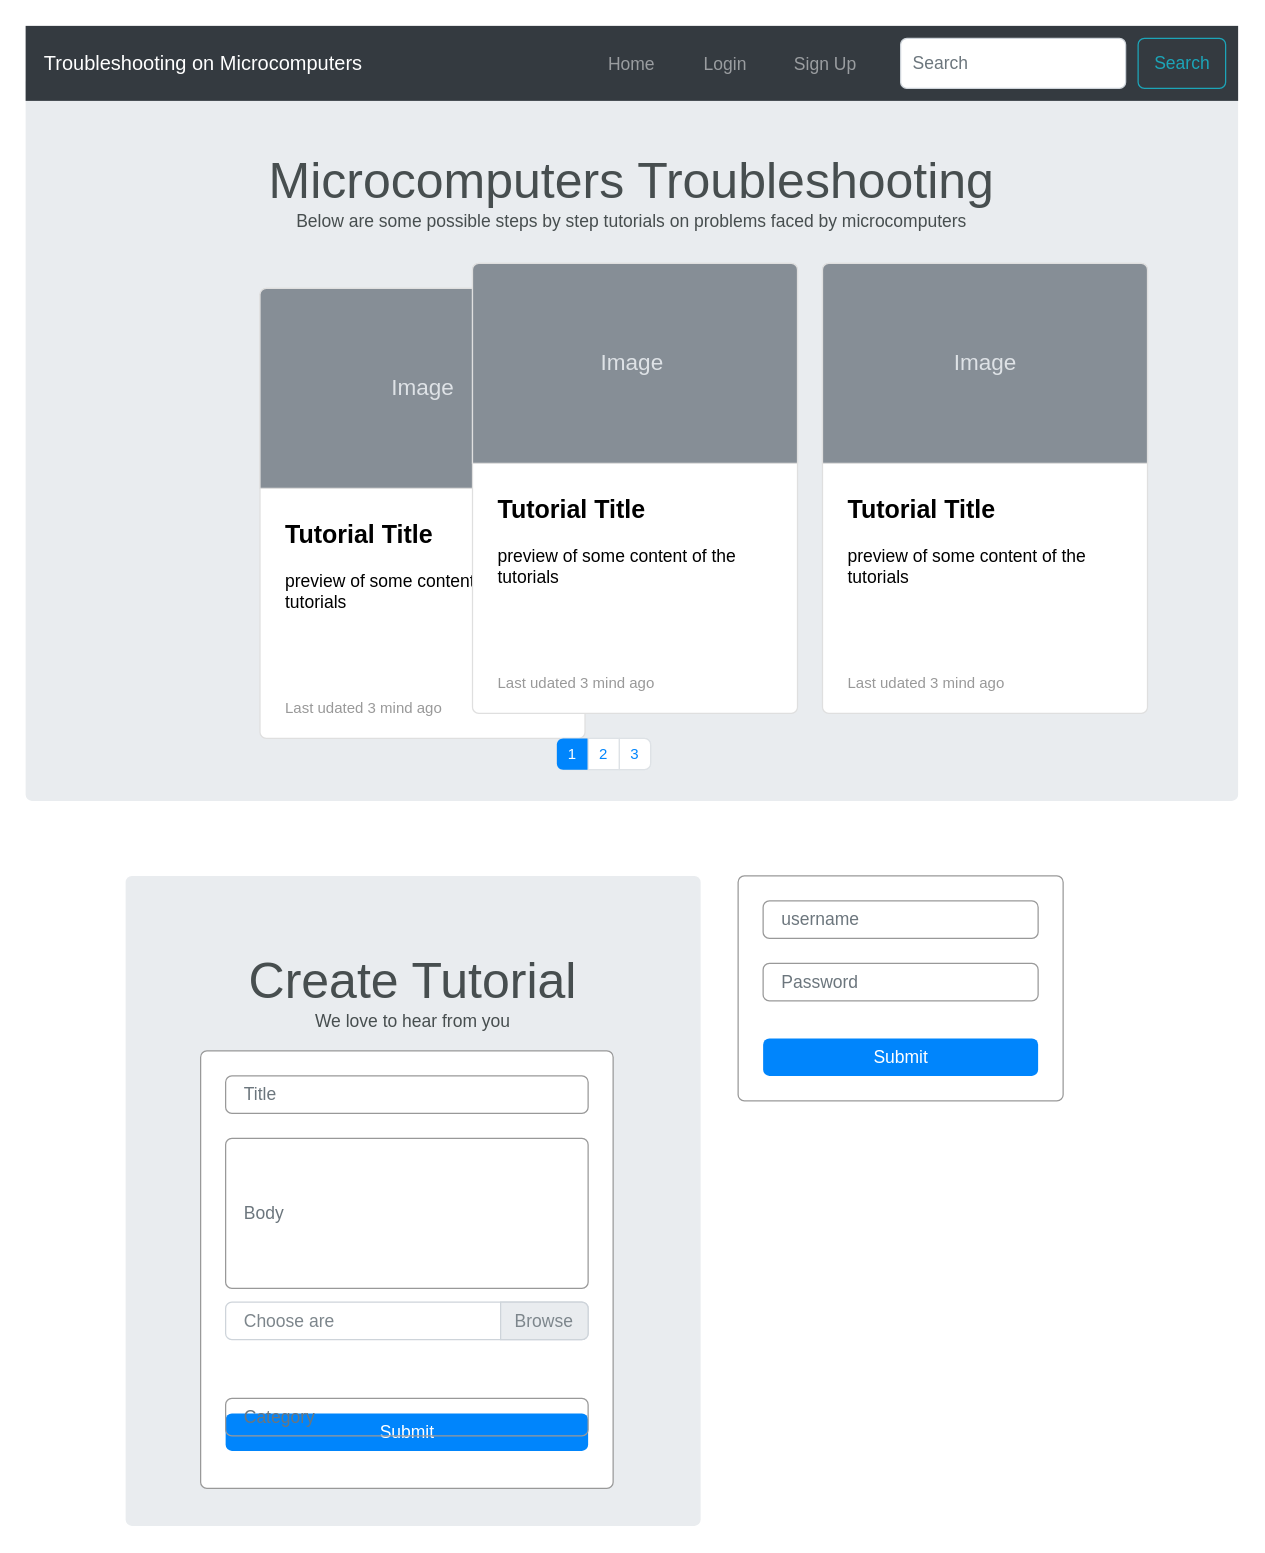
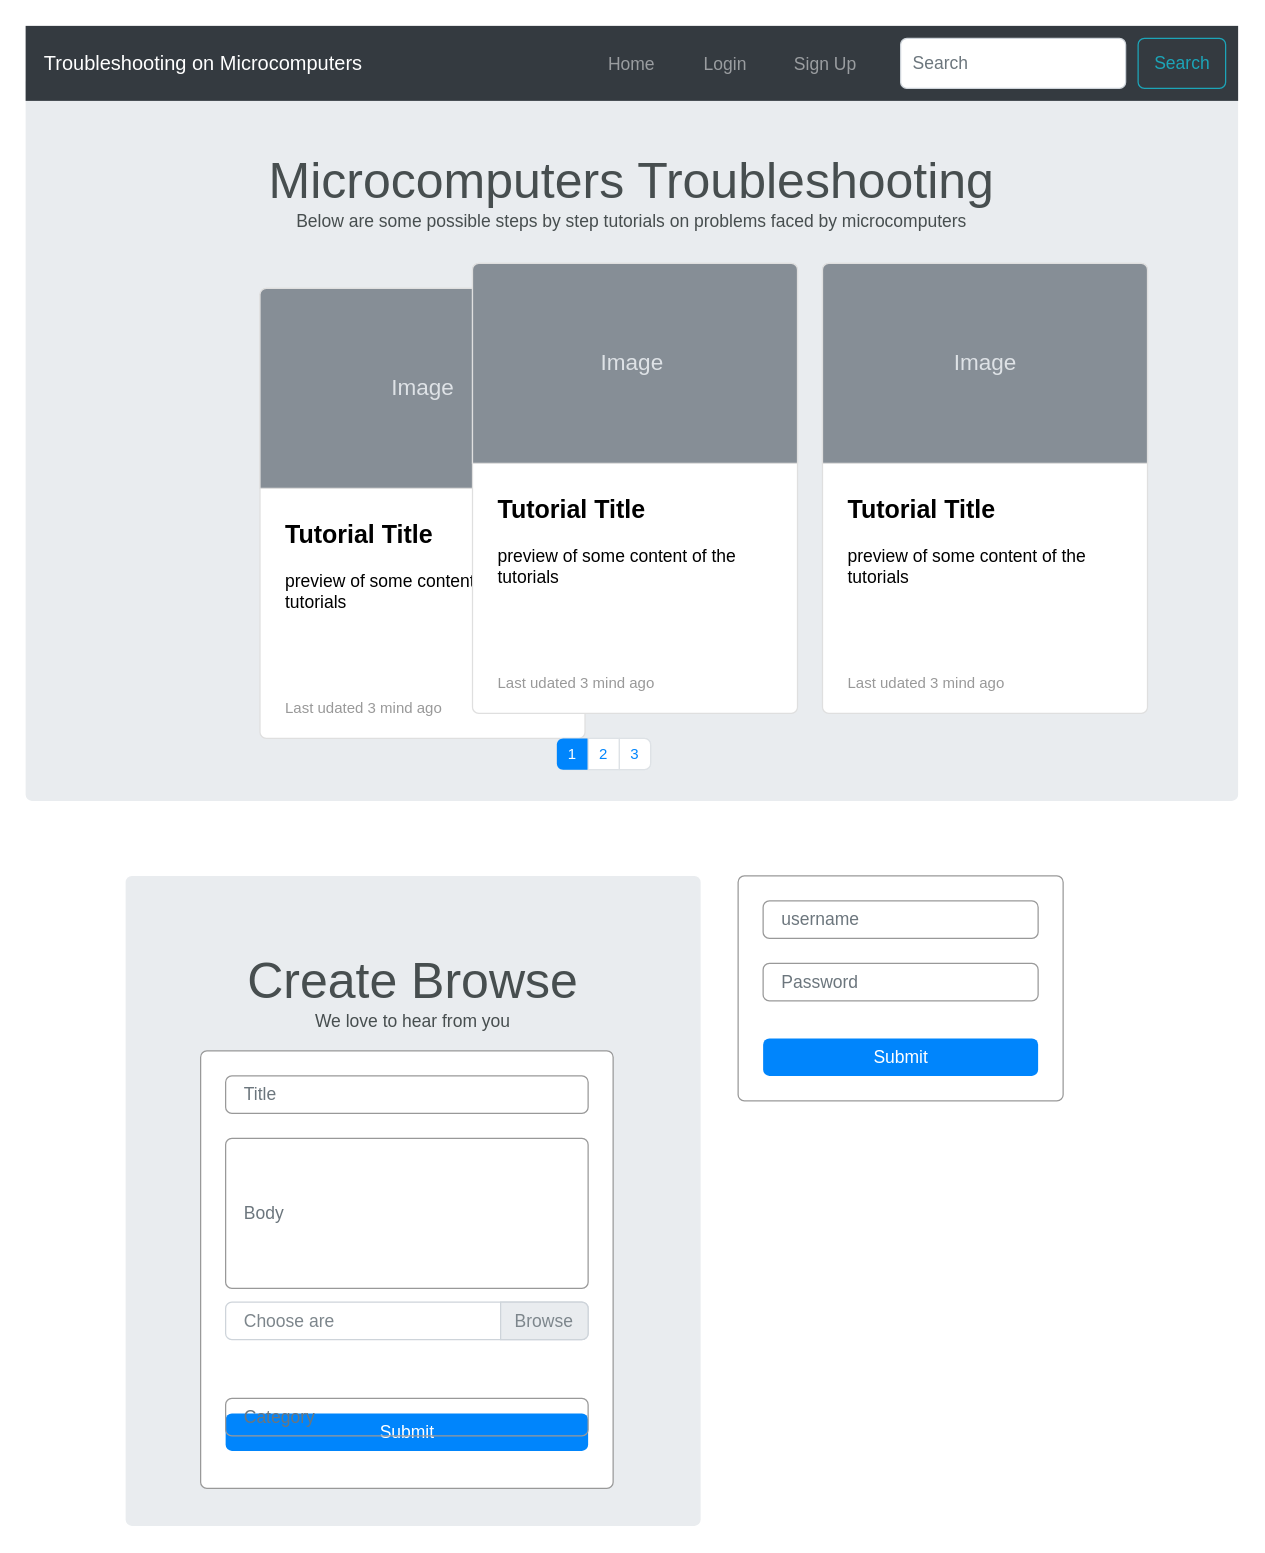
(413, 972) -> (413, 972)
